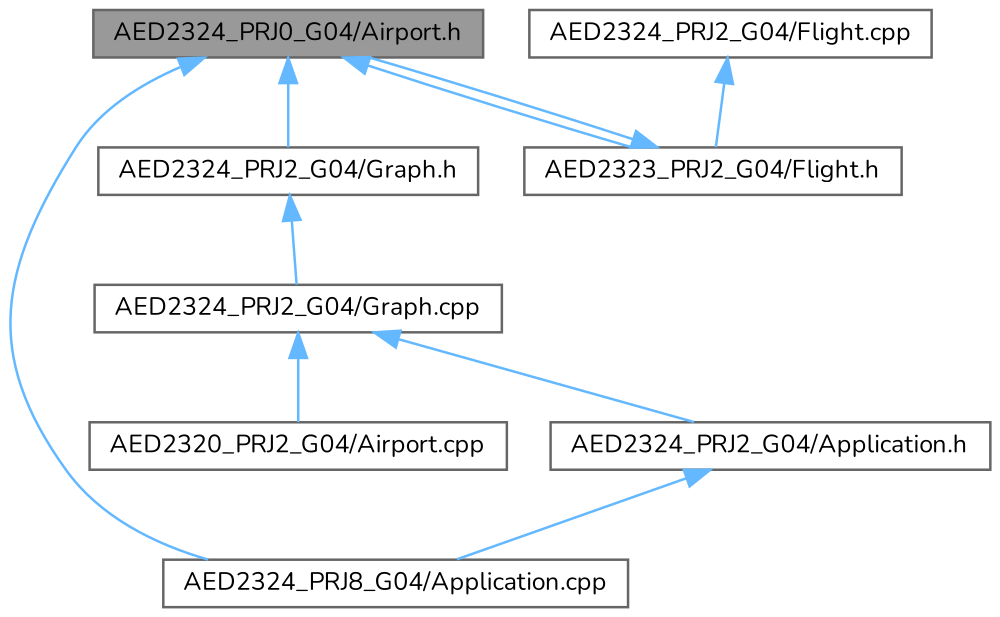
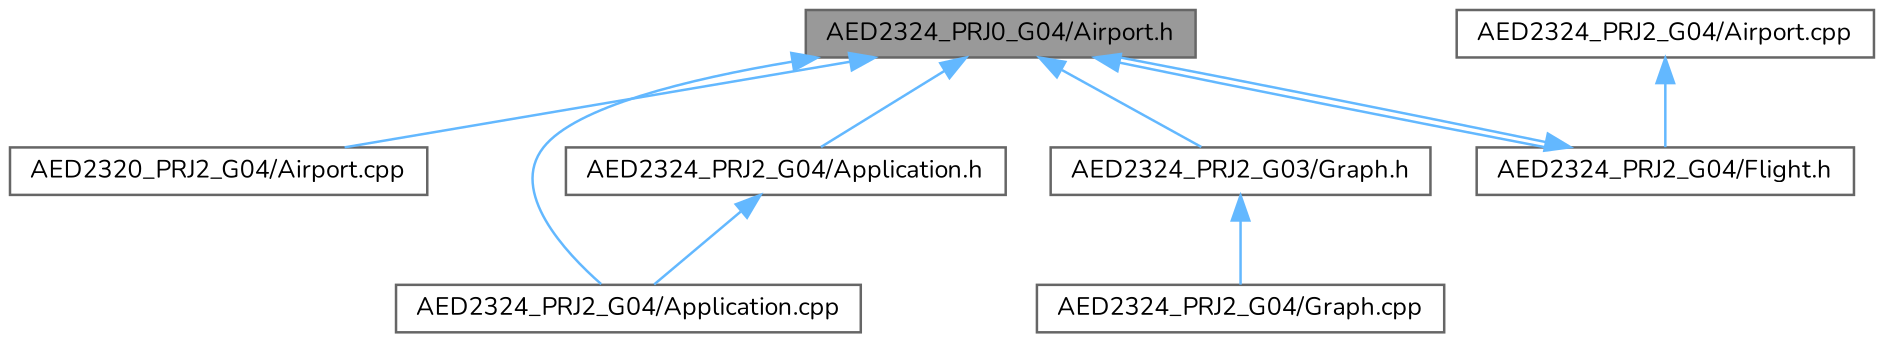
(730, 34) -> (1665, 34)
(288, 171) -> (1241, 171)
(713, 171) -> (1665, 171)
(547, 381) -> (883, 109)
(298, 390) -> (560, 111)
(396, 583) -> (628, 309)
